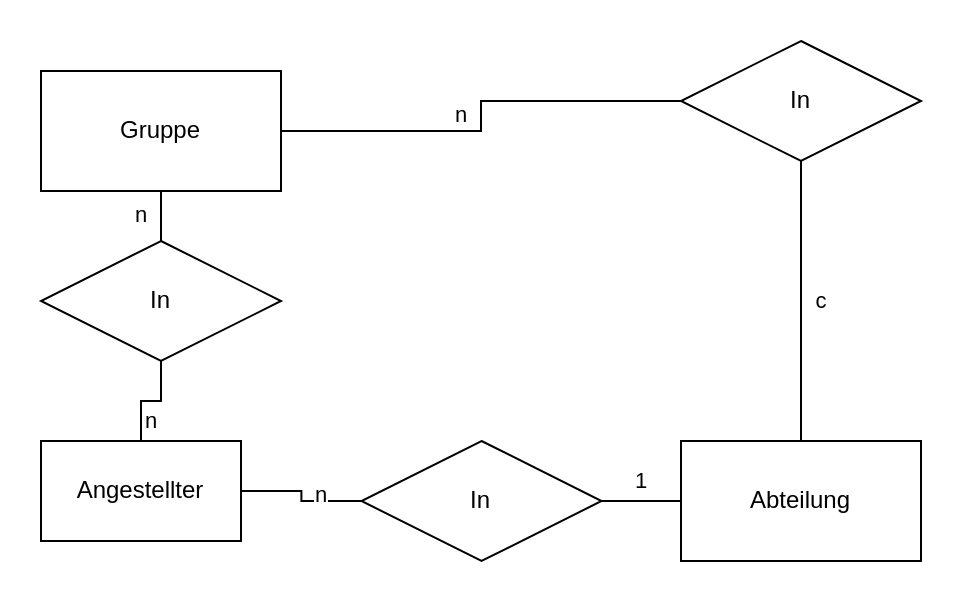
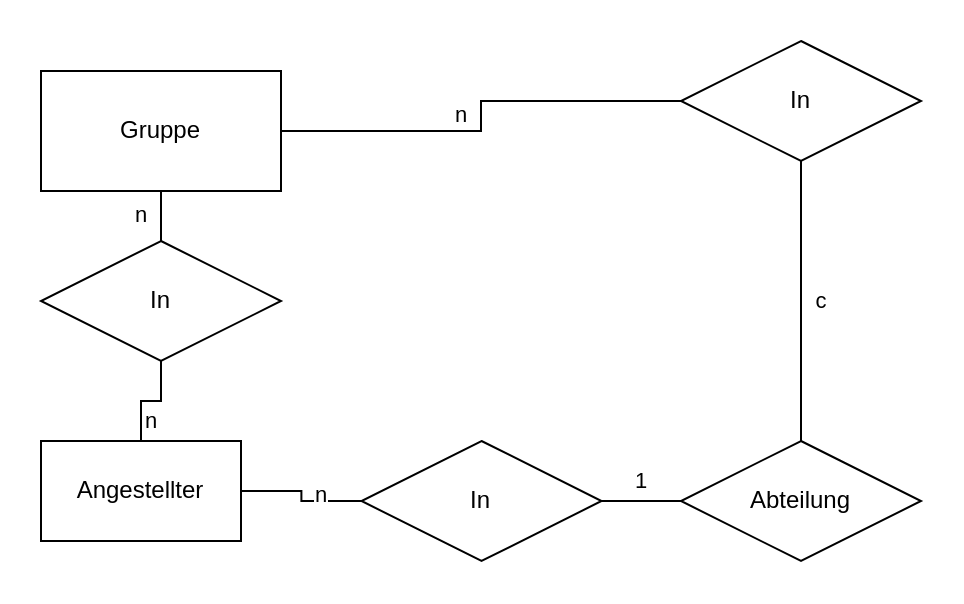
(801, 501) -> (801, 501)
